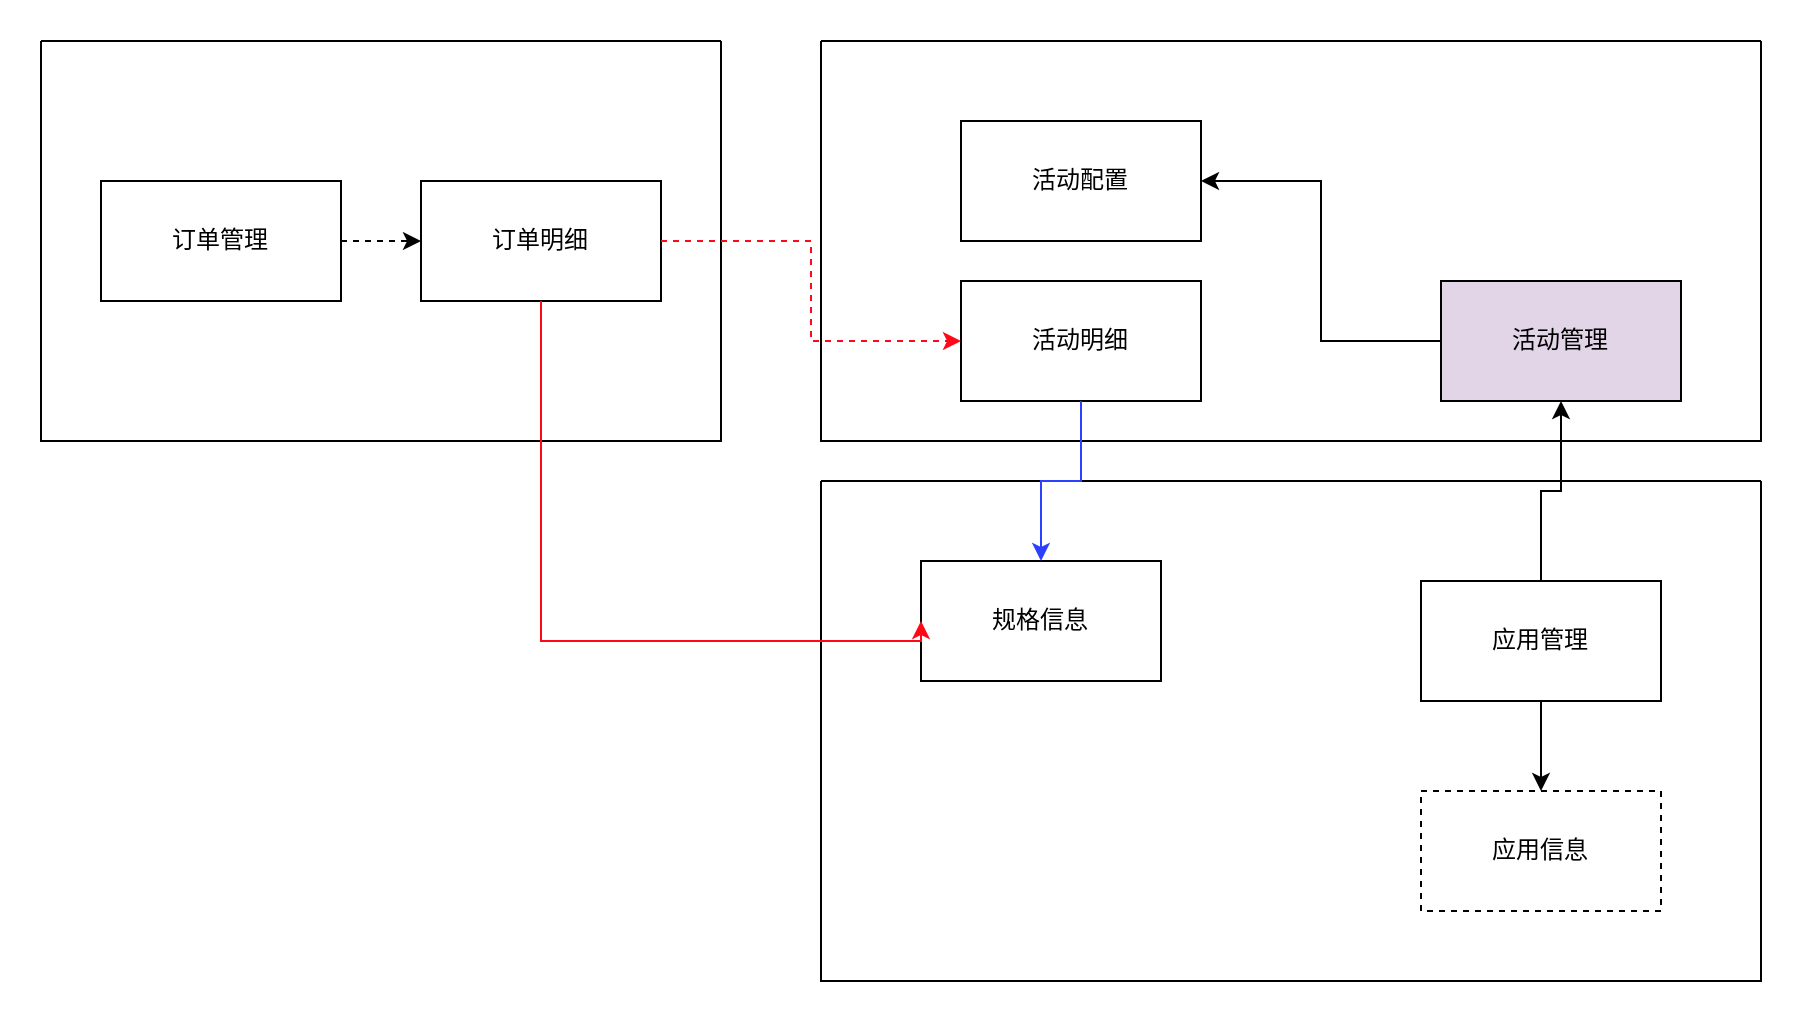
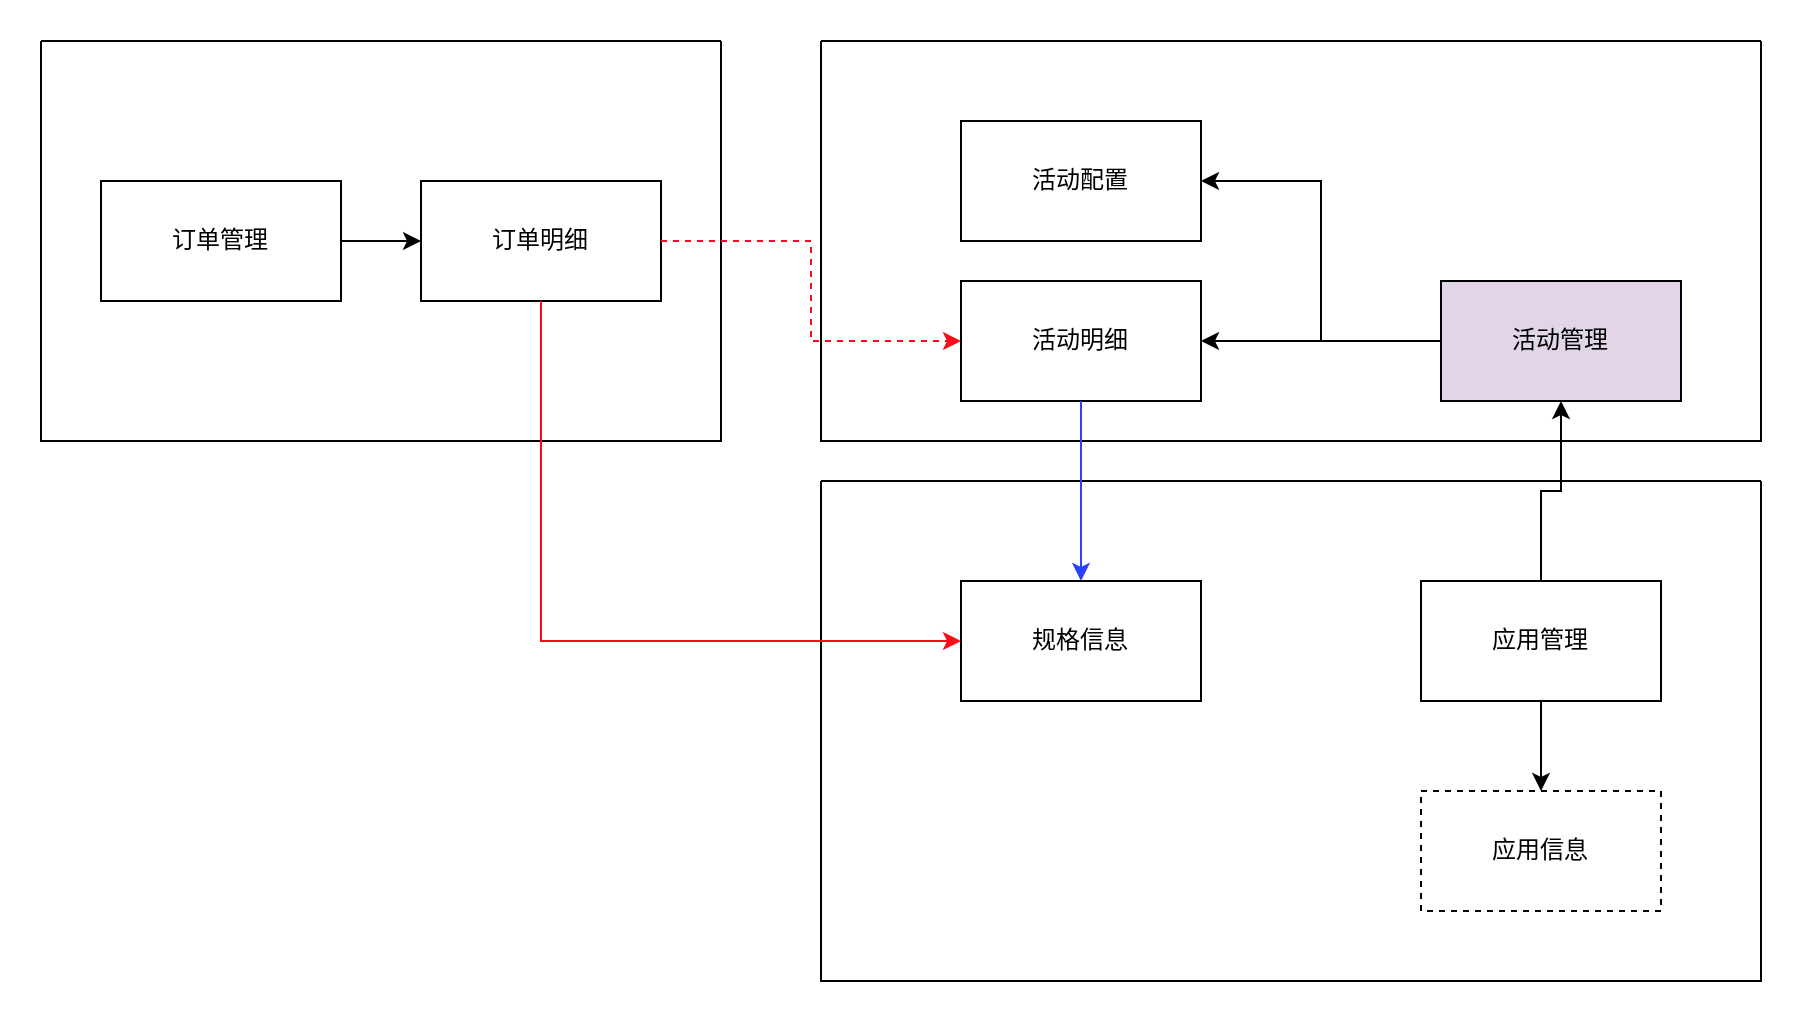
(373, 241) -> (373, 241)
none -> (1266, 341)
(1041, 621) -> (1081, 641)
